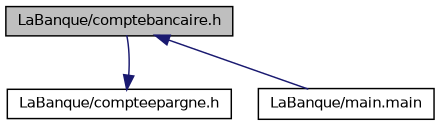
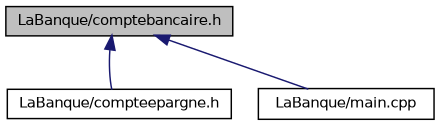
(129, 55) -> (110, 70)
(346, 104) -> (346, 104)
